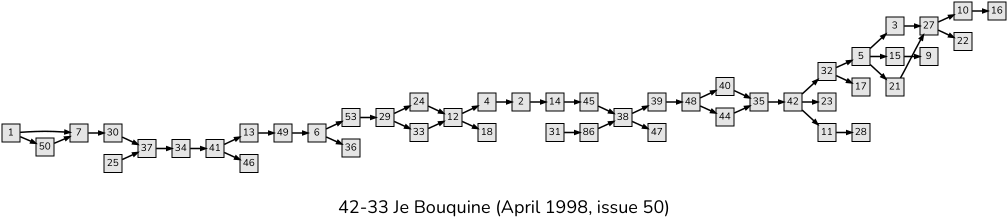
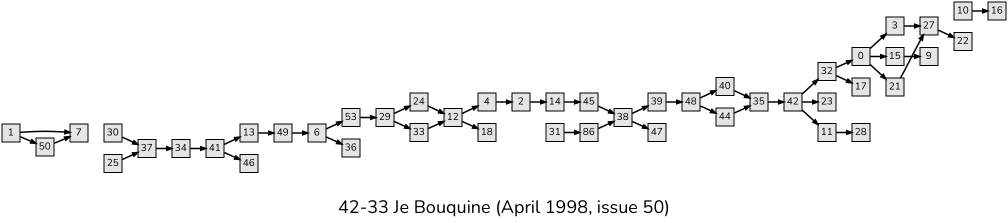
(944, 20) -> none
(861, 56) -> (861, 56)
(93, 133) -> none
